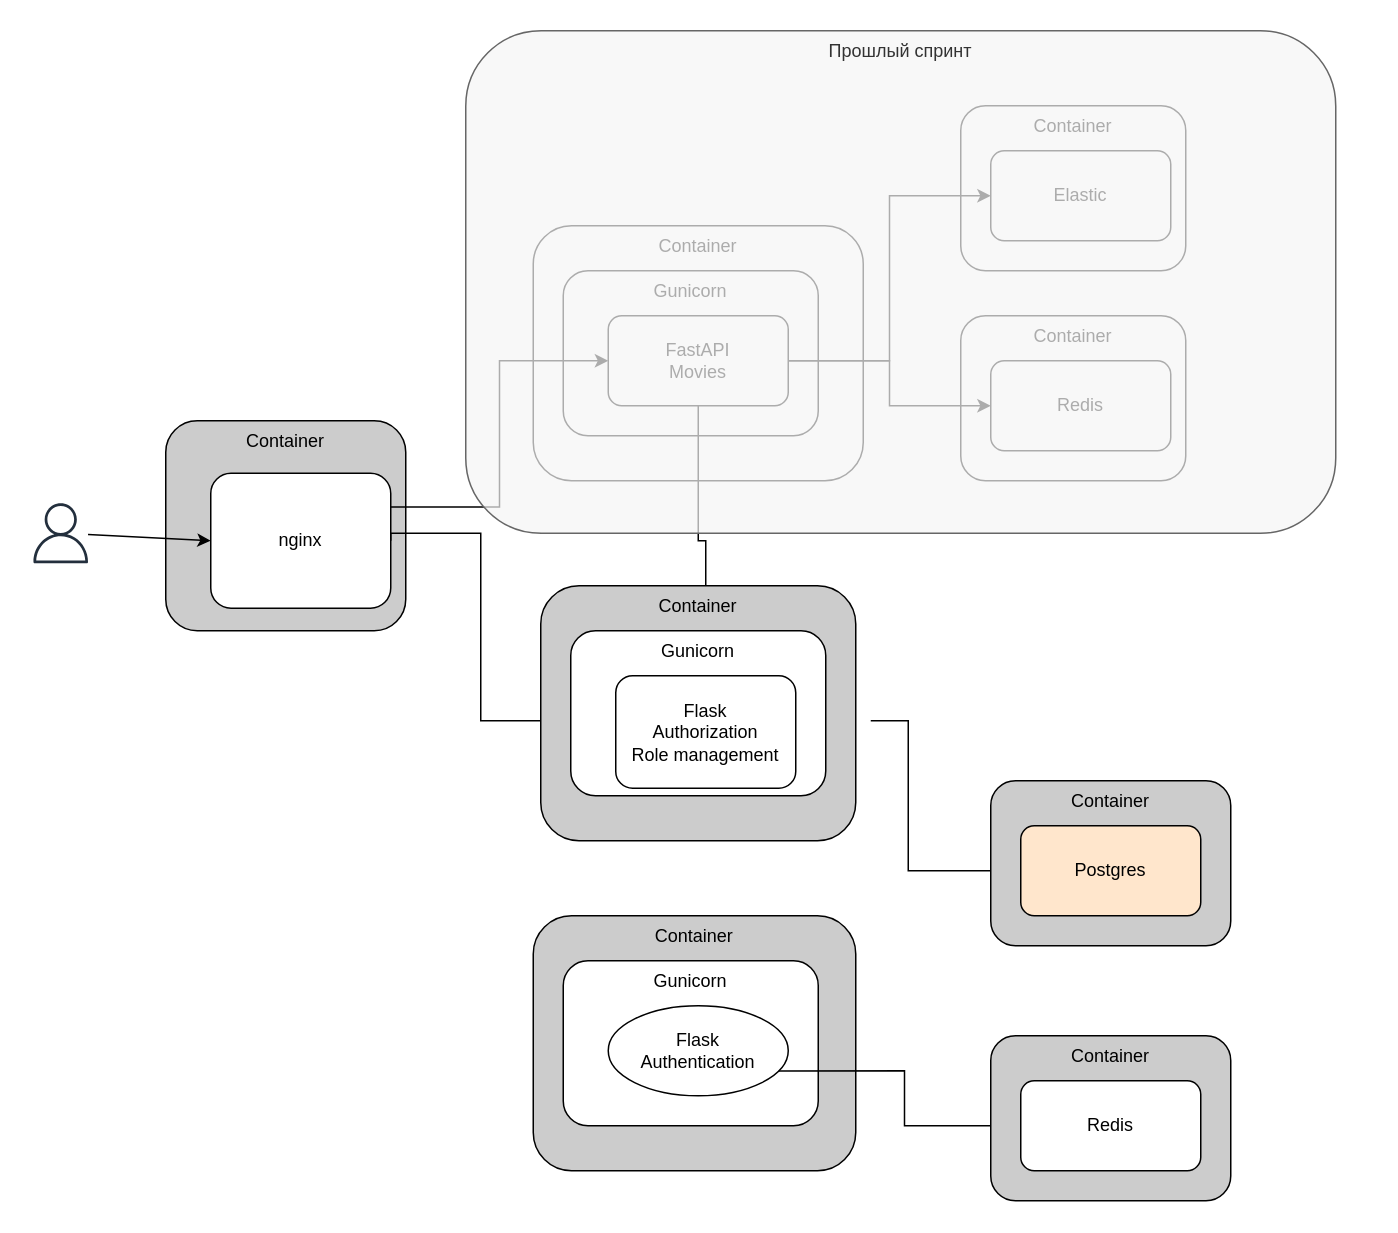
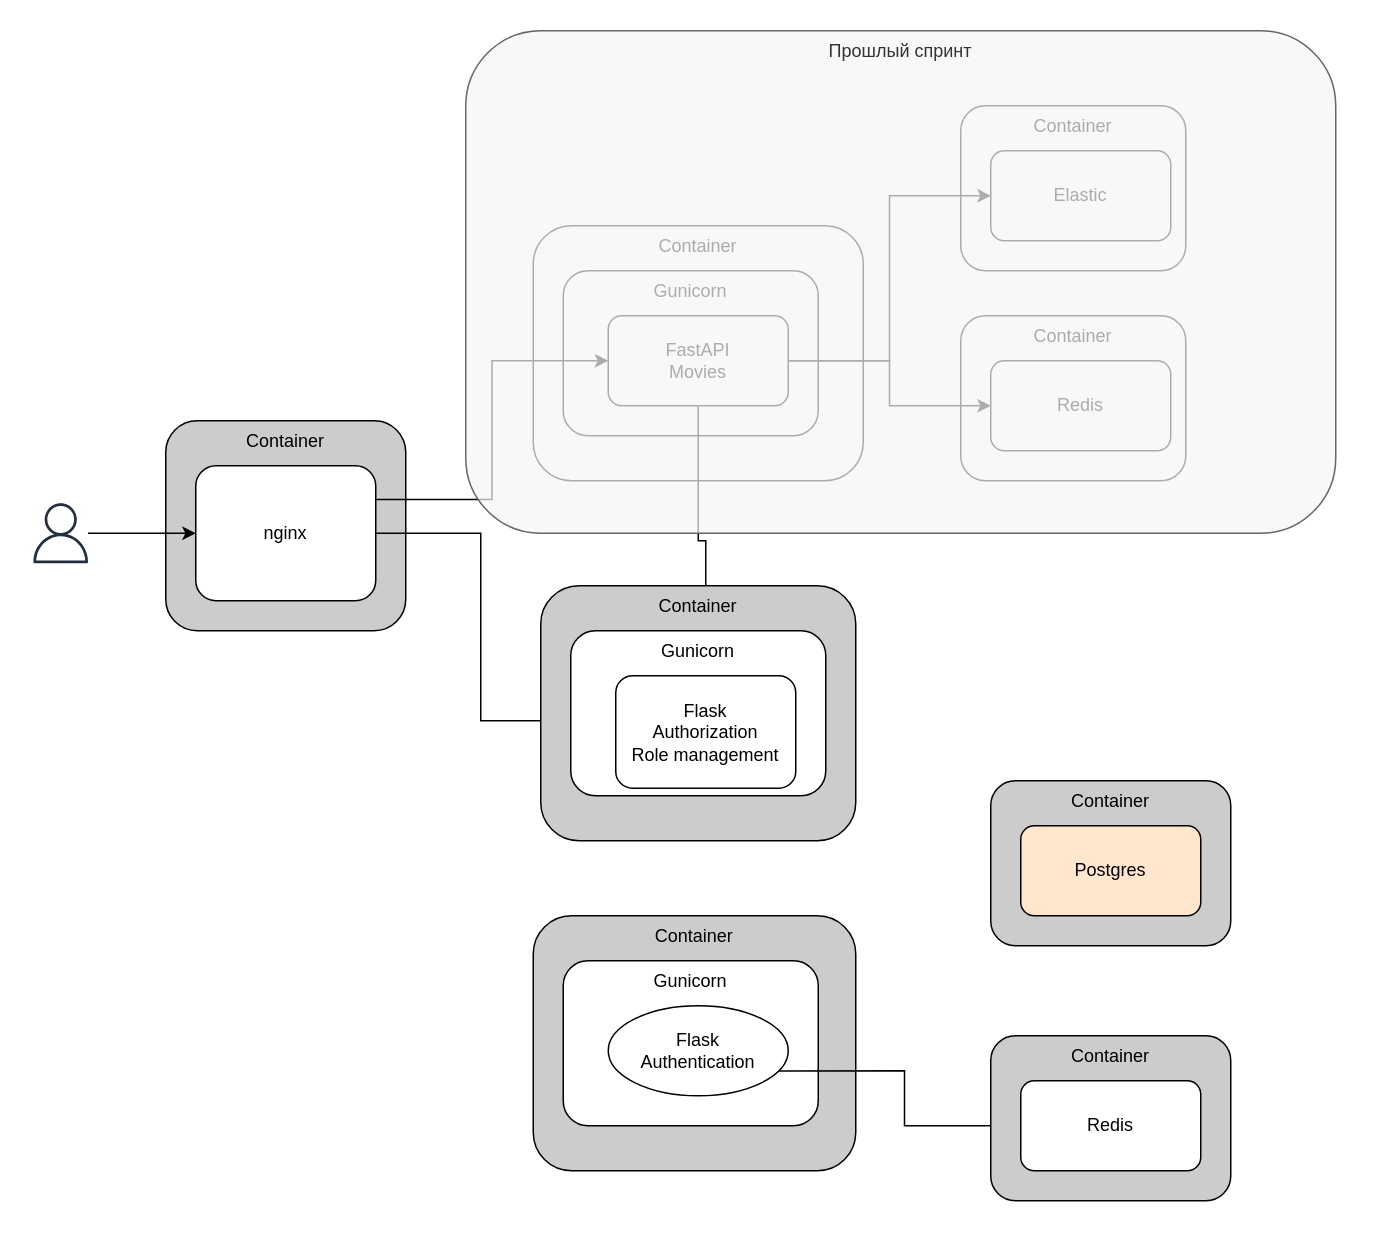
(301, 541) -> (286, 533)
(908, 817) -> none
